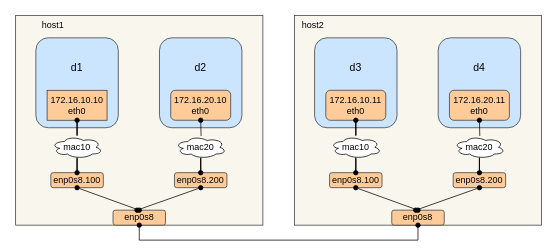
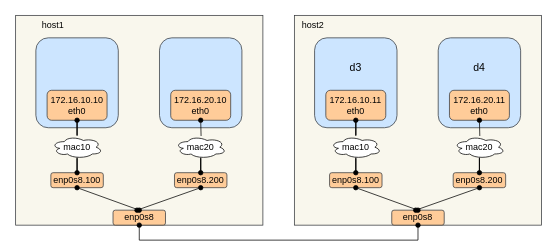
(77, 68) -> none
(201, 68) -> none
(77, 105) -> (77, 105)
